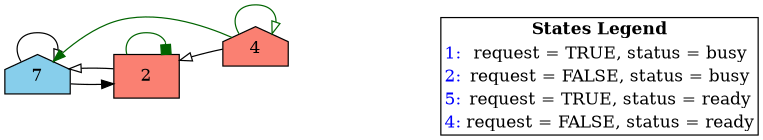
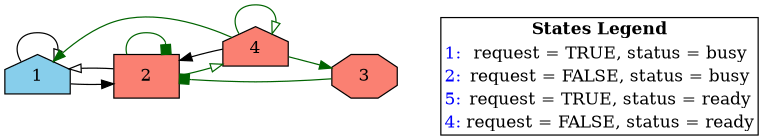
(207, 53) -> (207, 53)
none -> (195, 72)
(38, 76) -> (38, 76)
none -> (365, 76)
